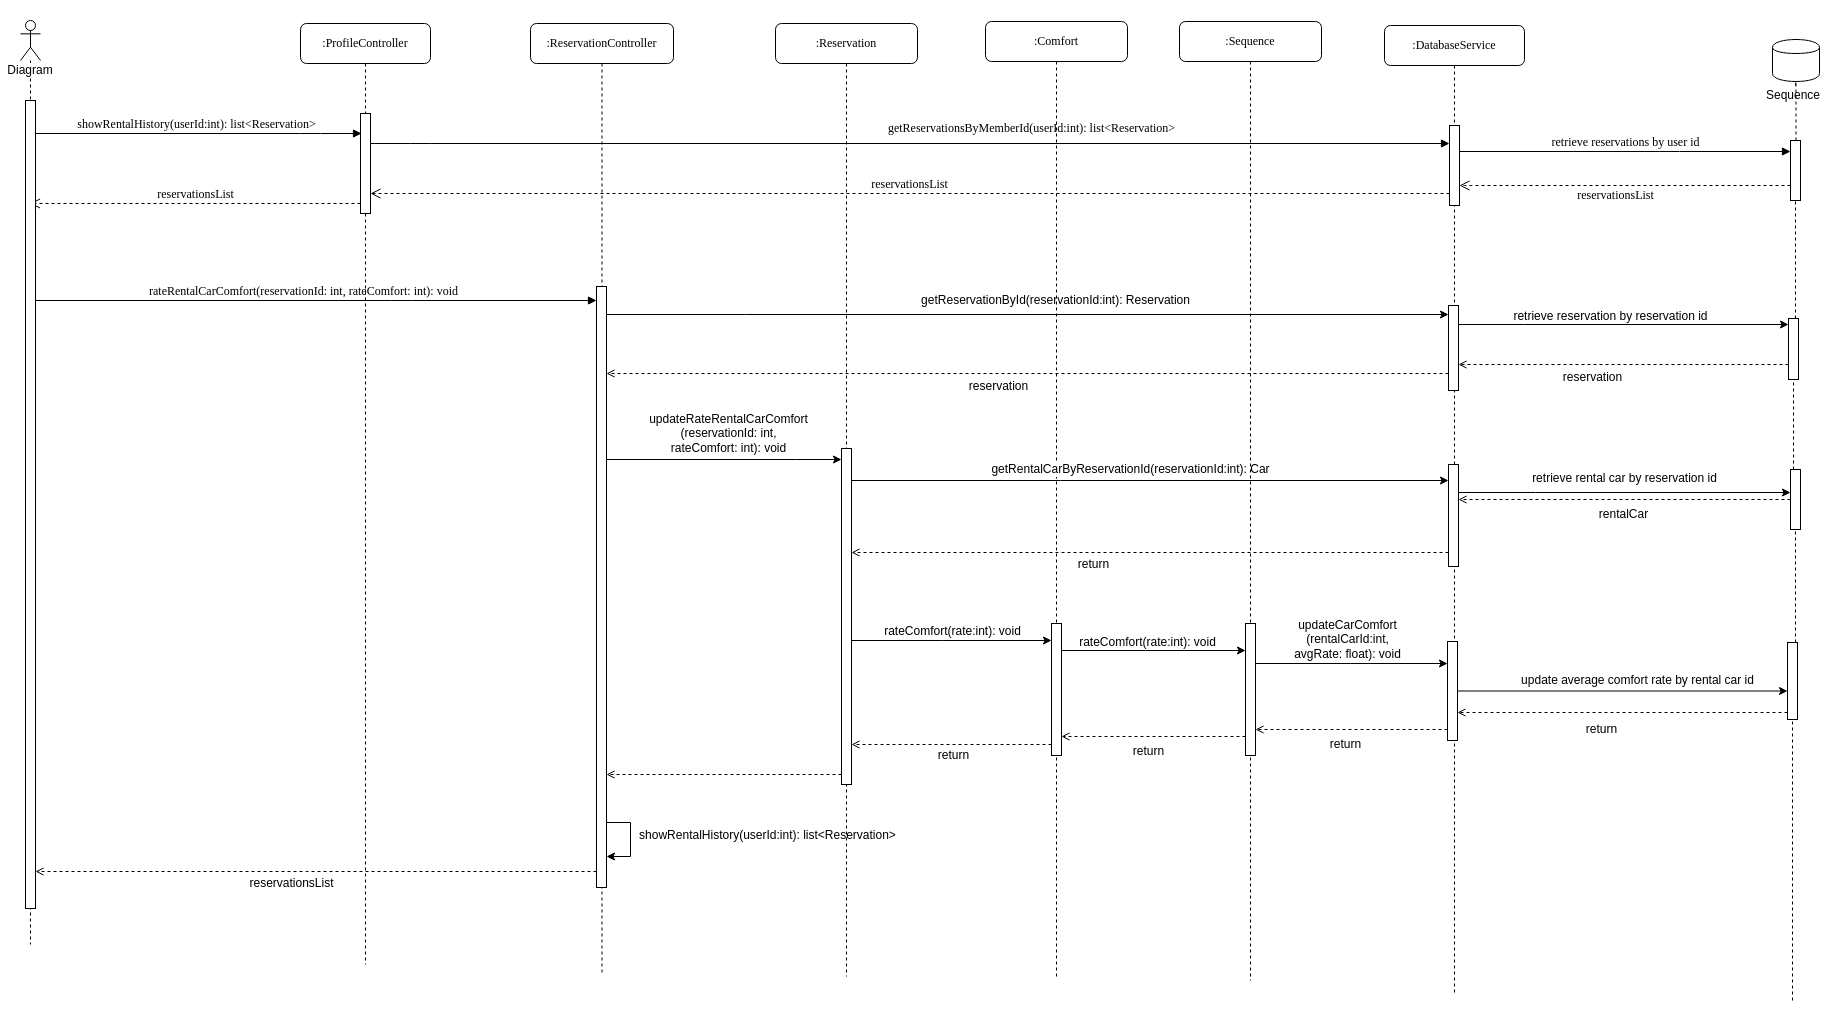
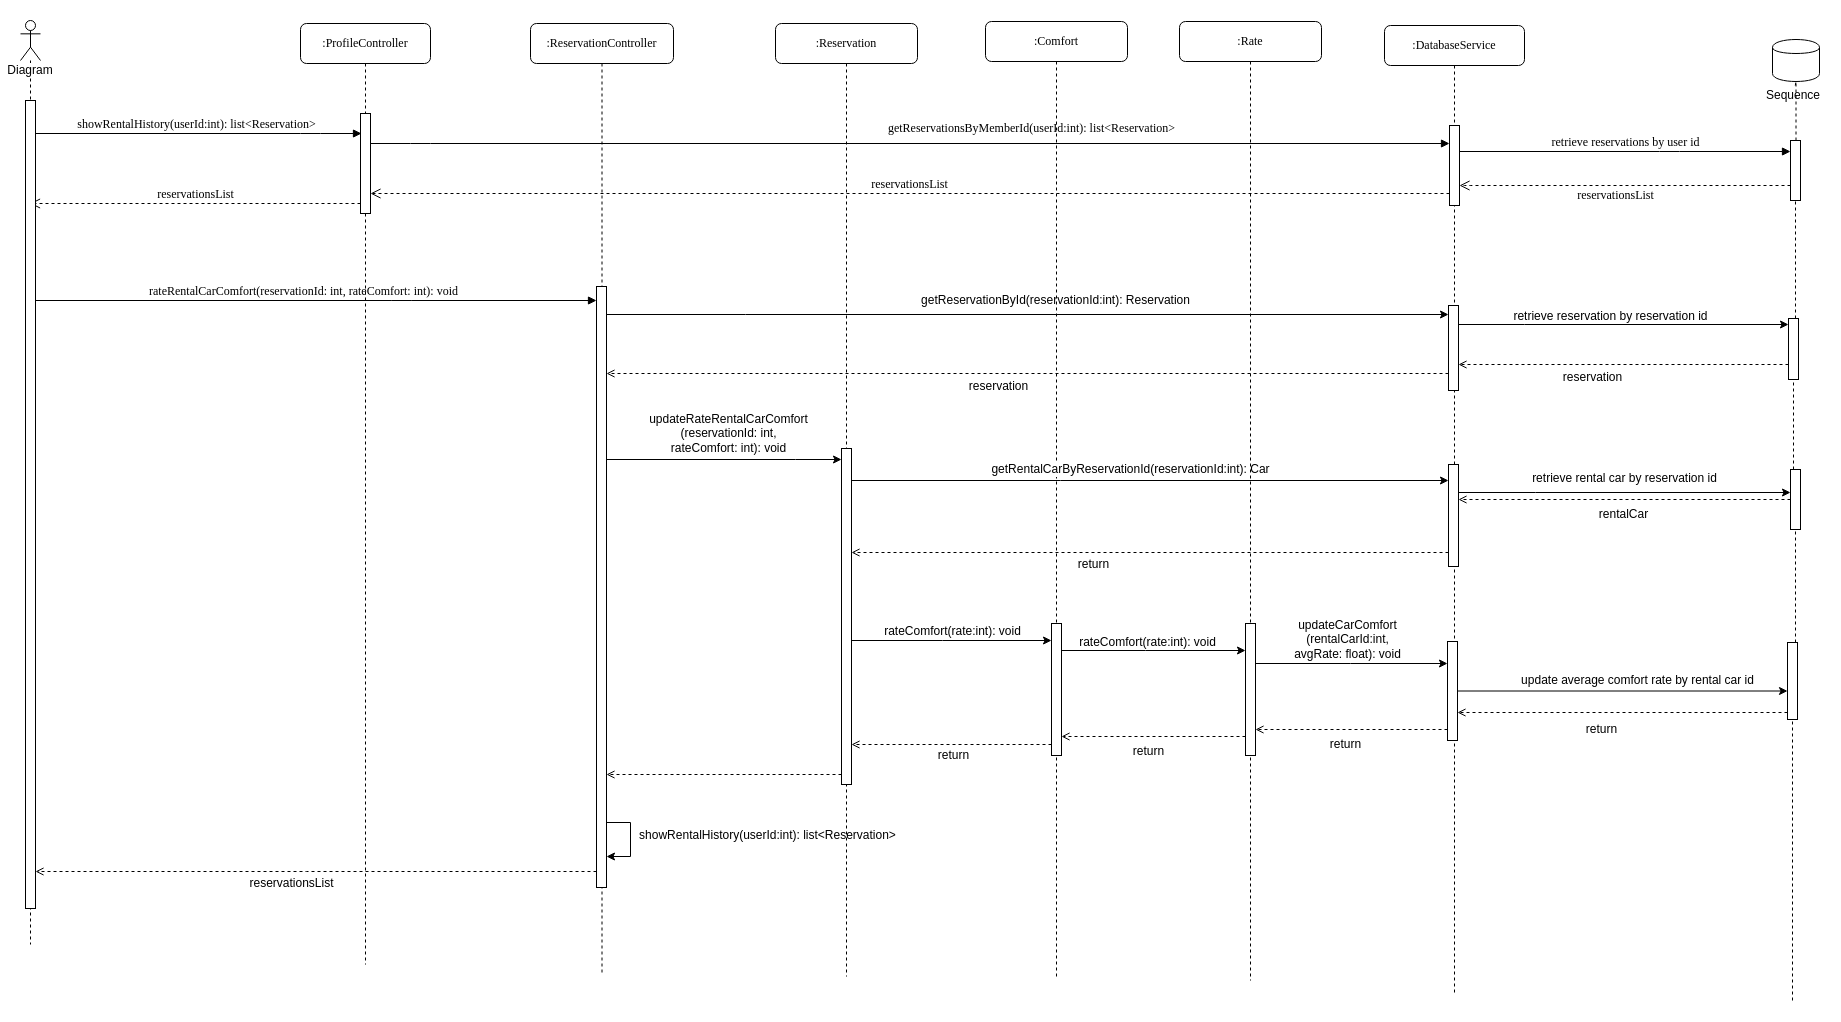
(1251, 42) -> (1251, 42)
